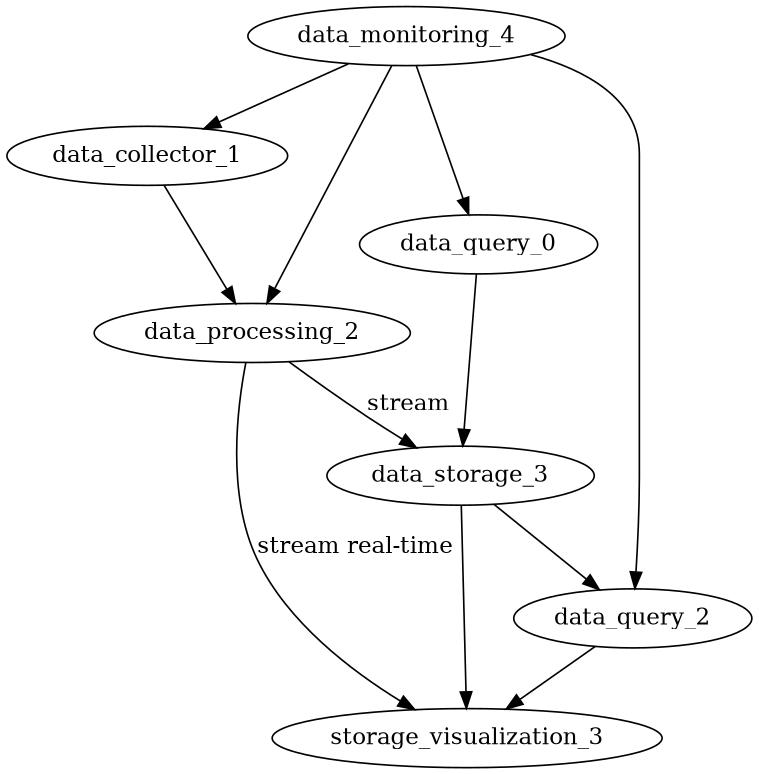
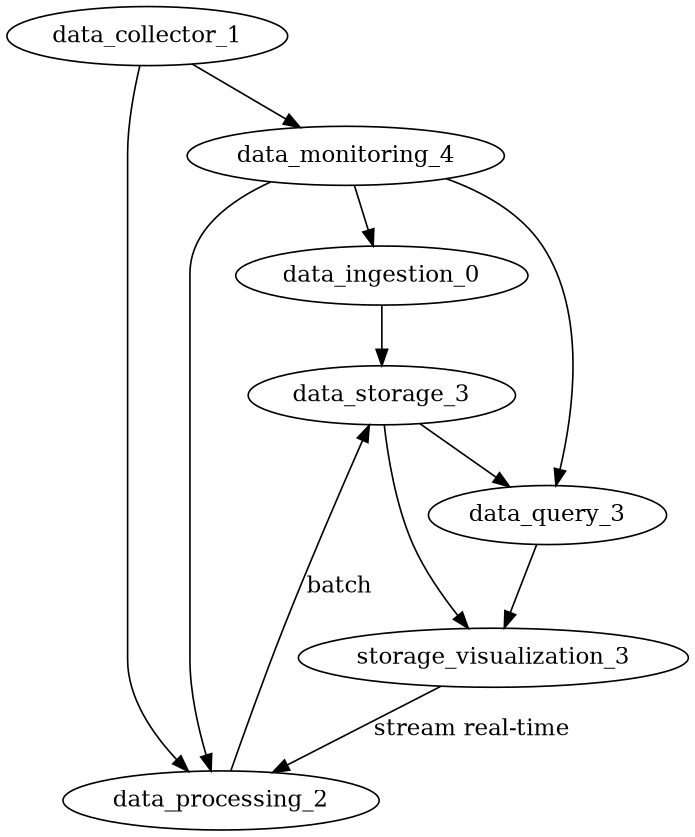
(284, 93) -> (239, 92)
(479, 244) -> (382, 276)
(409, 404) -> (339, 586)
(258, 561) -> (364, 726)
(633, 618) -> (548, 515)
